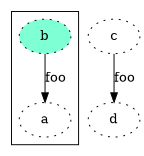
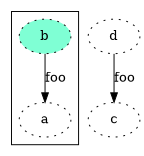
(114, 73) -> (114, 73)
